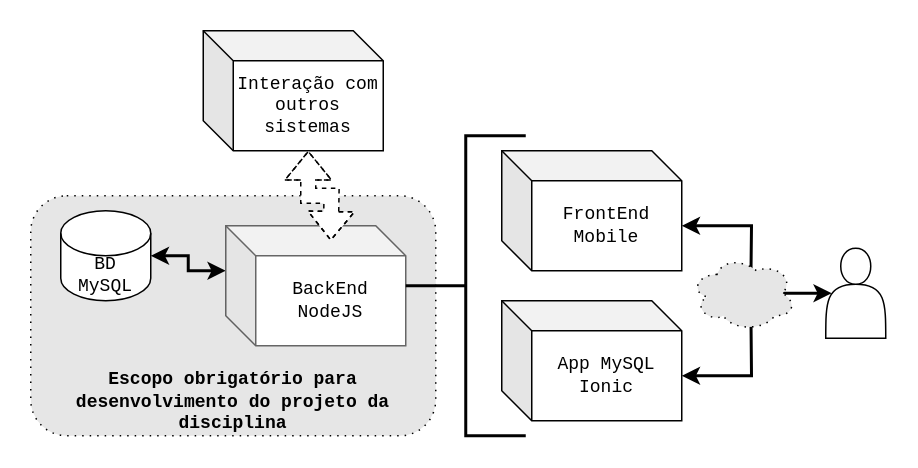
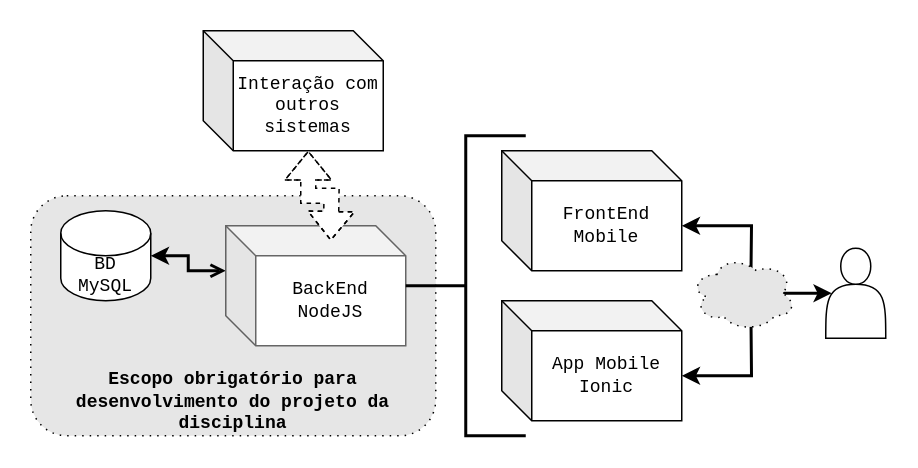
(210, 271) -> (212, 271)
(607, 376) -> (607, 376)
